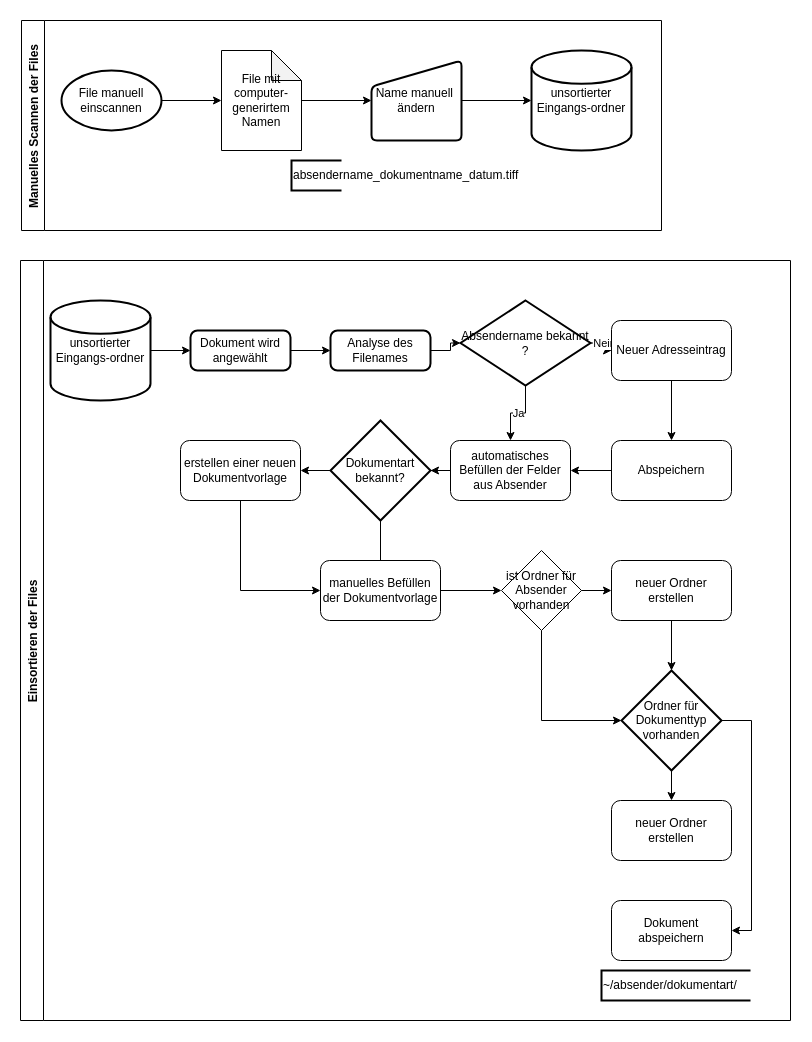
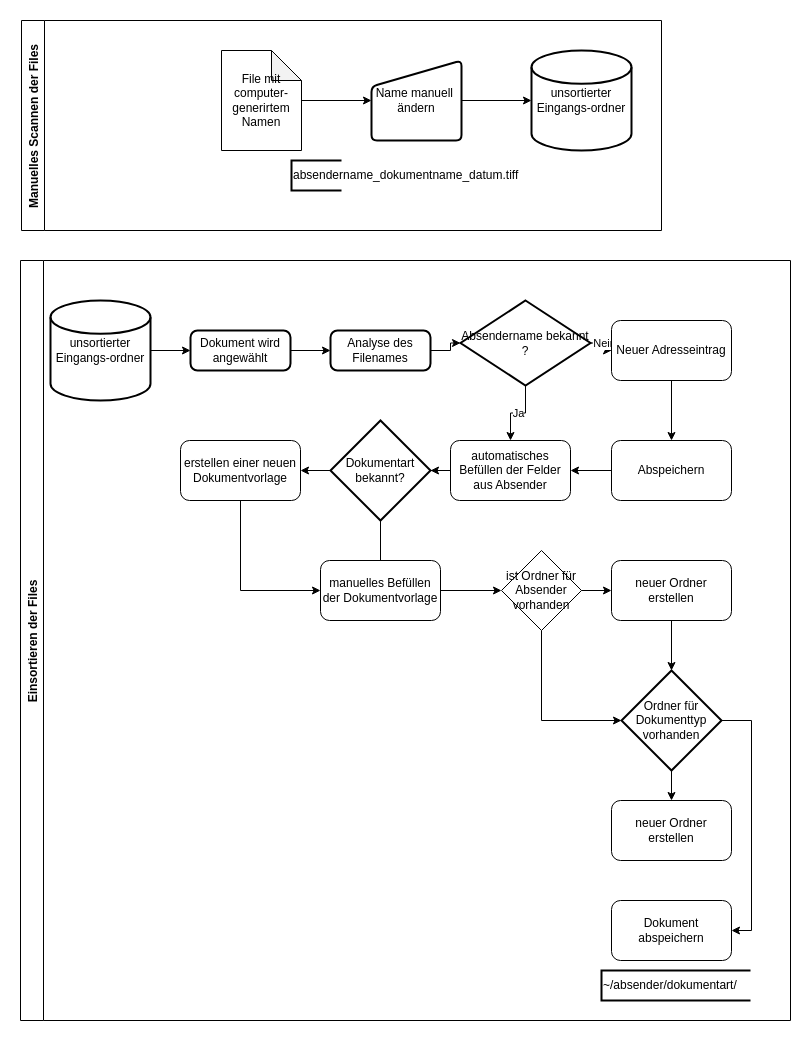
(112, 101) -> none
(188, 101) -> none
